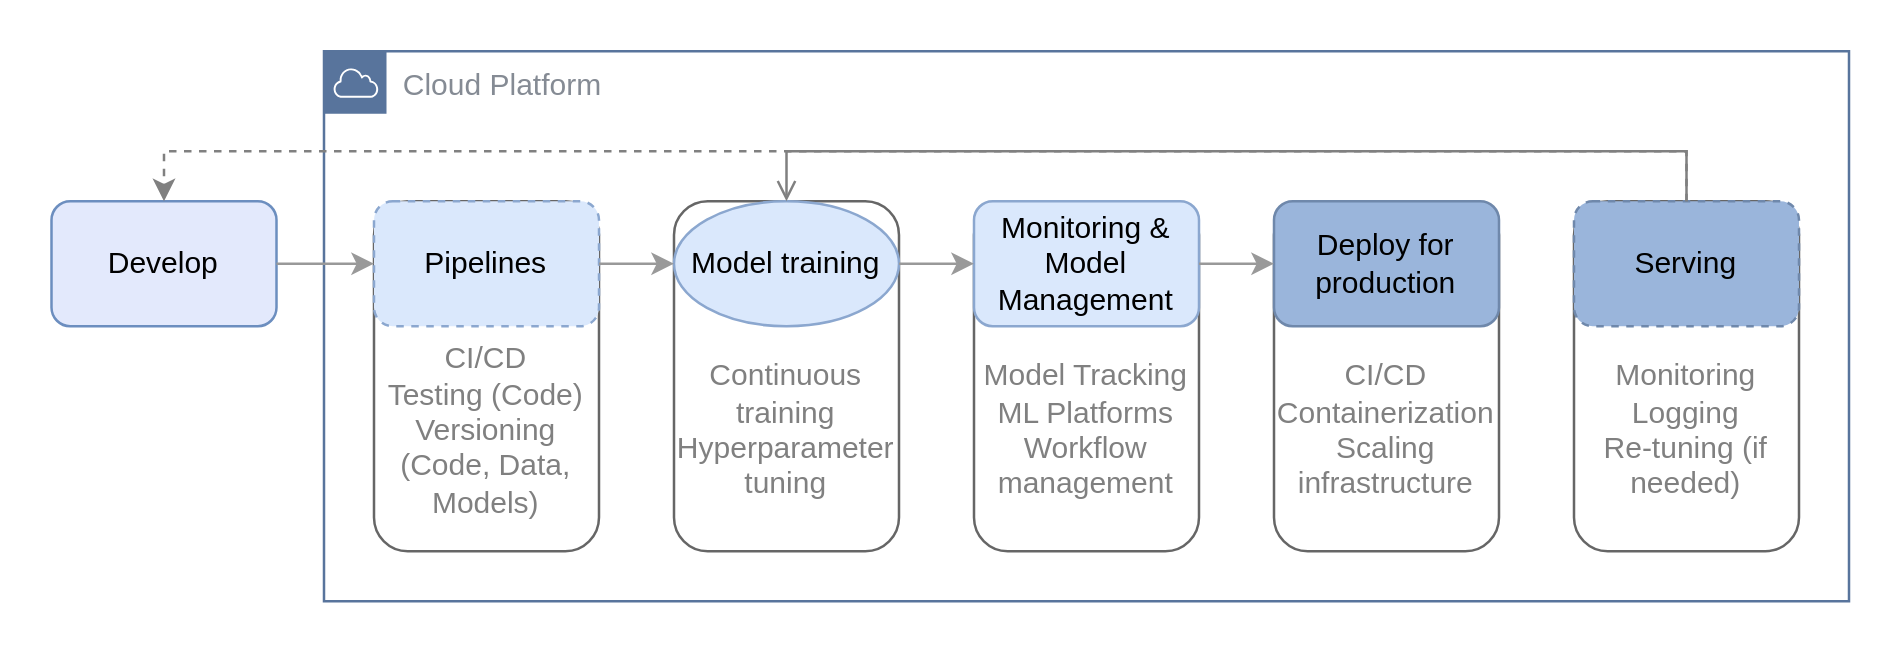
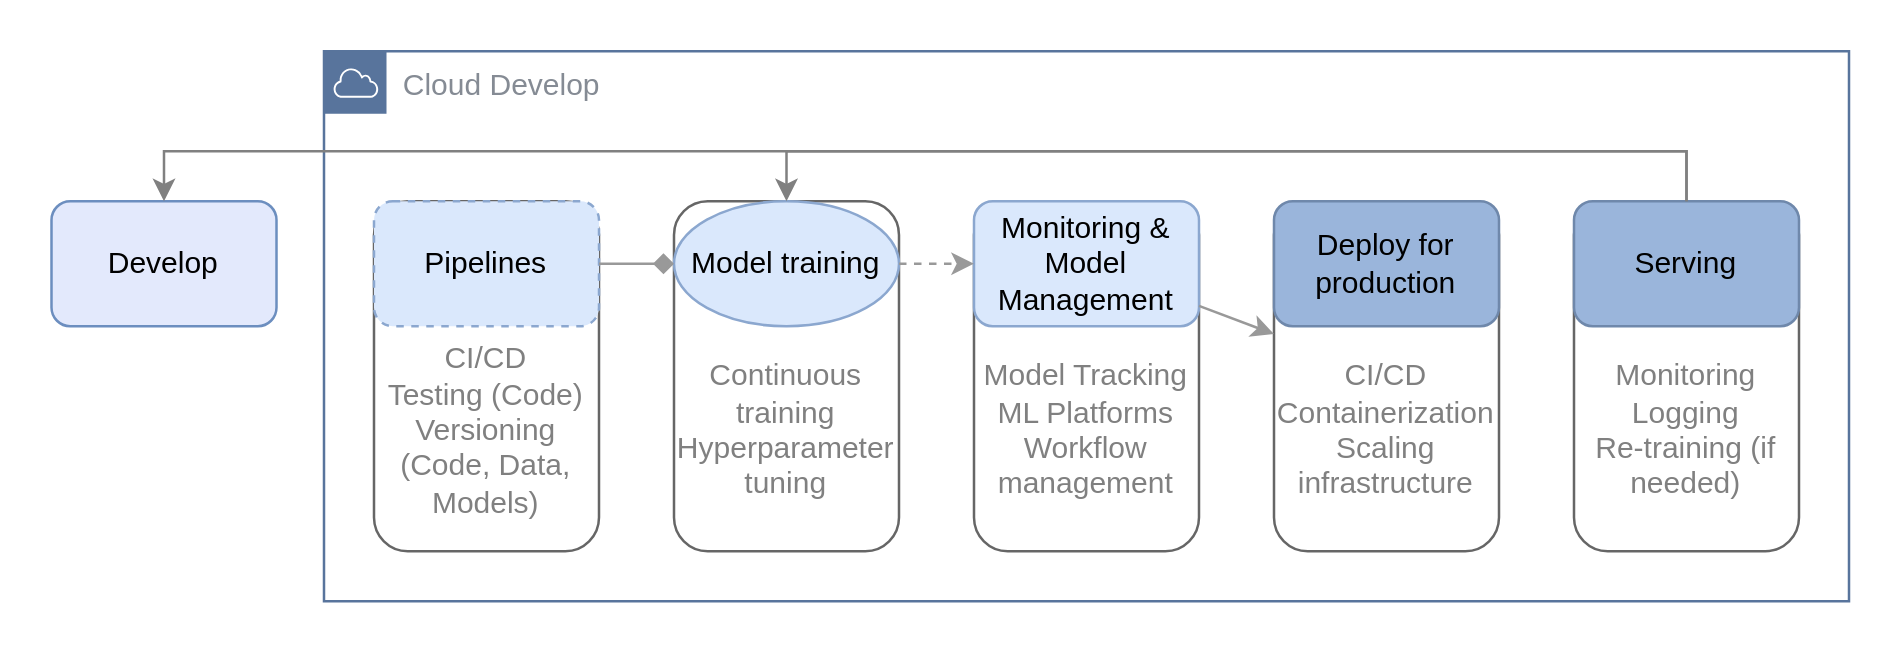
(510, 87) -> (501, 87)
(455, 151) -> (455, 151)
(786, 187) -> (786, 183)
(317, 264) -> none
(655, 264) -> (653, 264)
(930, 264) -> (930, 264)
(1228, 264) -> (1229, 317)
(1686, 264) -> (1686, 264)
(1686, 376) -> (1686, 376)
